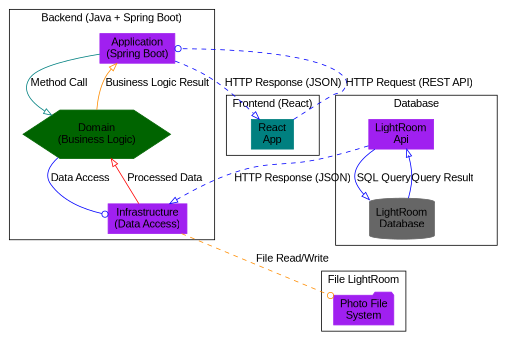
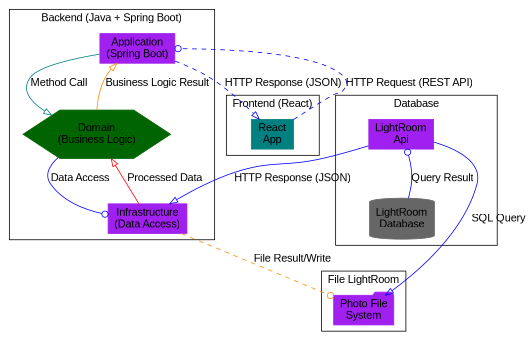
(270, 165) -> (270, 165)
(356, 169) -> (463, 217)
(412, 177) -> (412, 177)
(293, 259) -> (293, 259)
